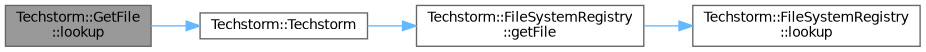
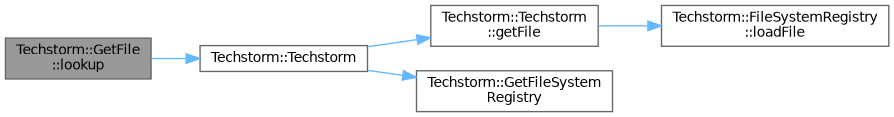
(530, 26) -> (514, 26)
(806, 26) -> (775, 26)
none -> (514, 91)
